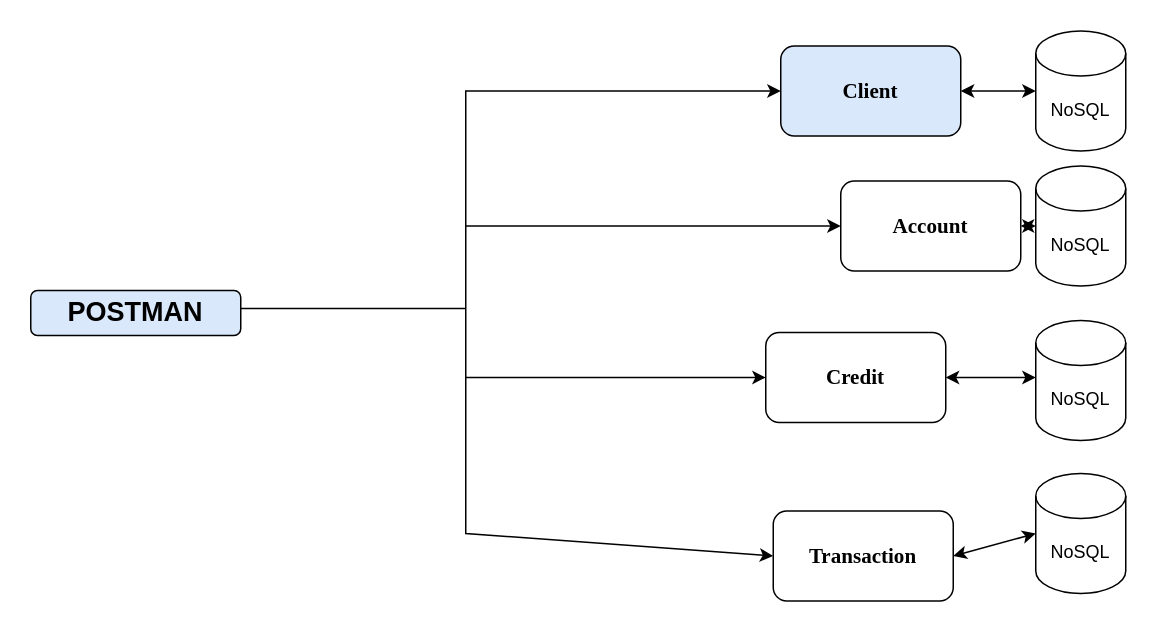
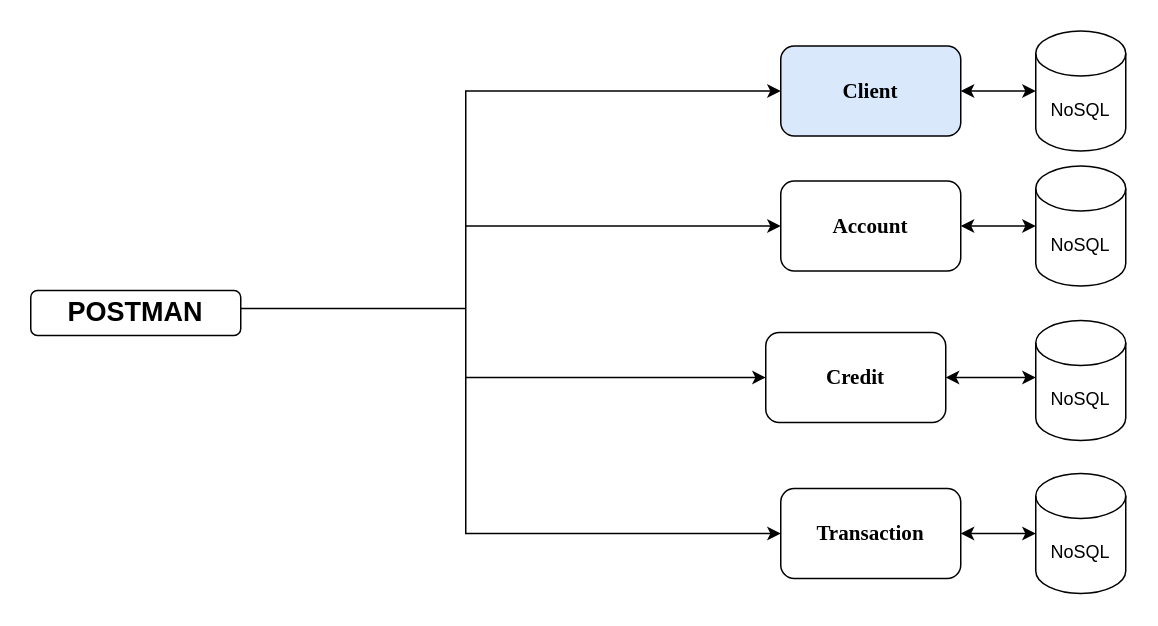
(931, 226) -> (871, 226)
(136, 313) -> (136, 313)
(863, 556) -> (871, 533)
